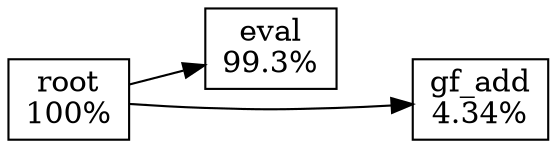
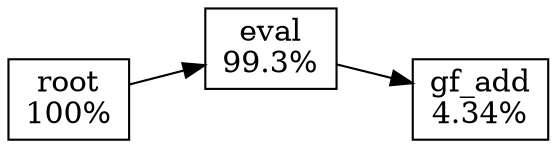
(260, 109) -> (364, 71)
